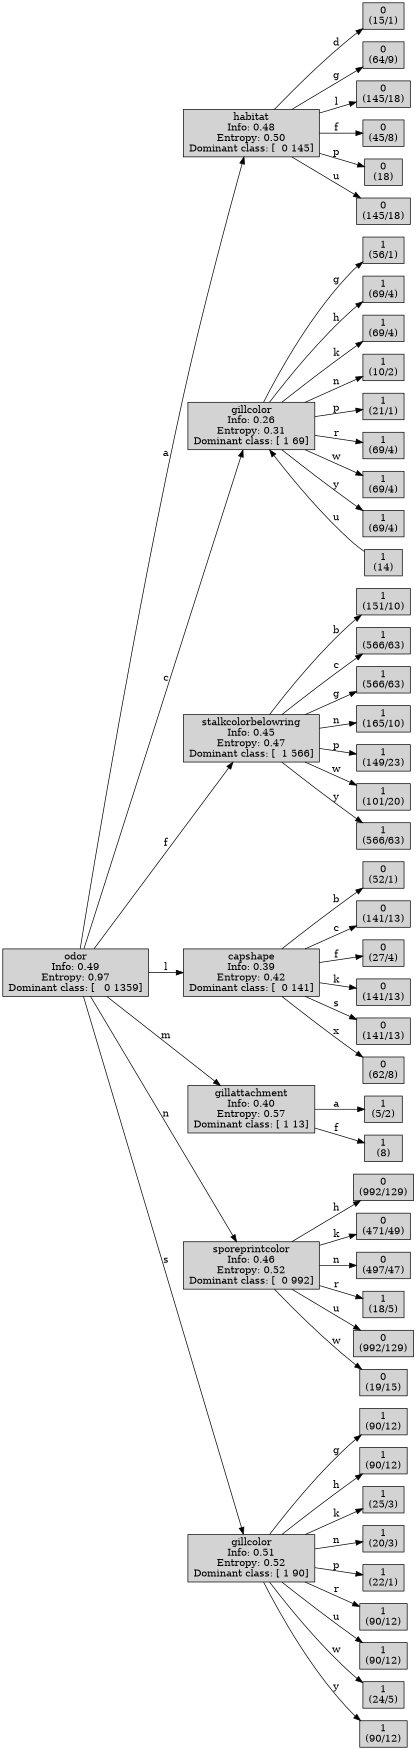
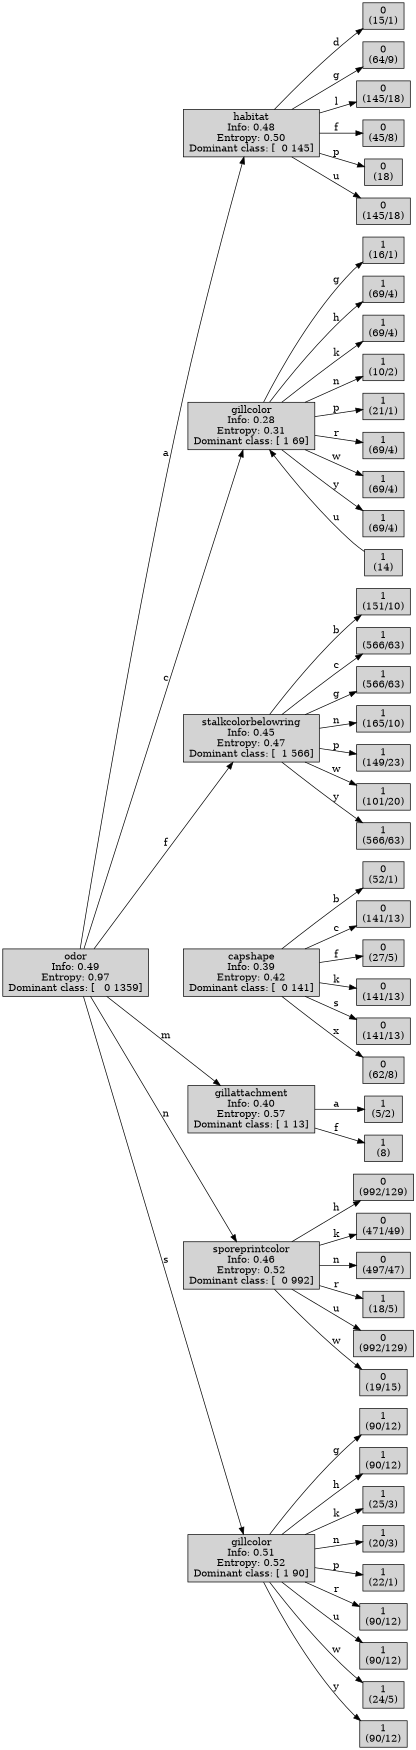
(383, 250) -> (383, 250)
(251, 426) -> (251, 426)
(383, 953) -> (383, 953)
(162, 973) -> none
